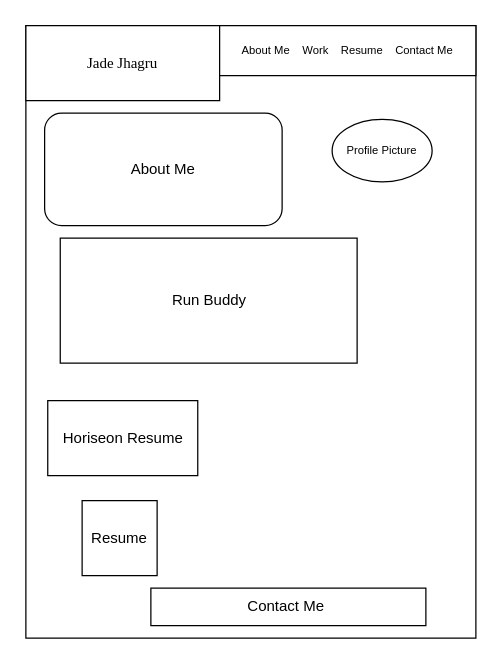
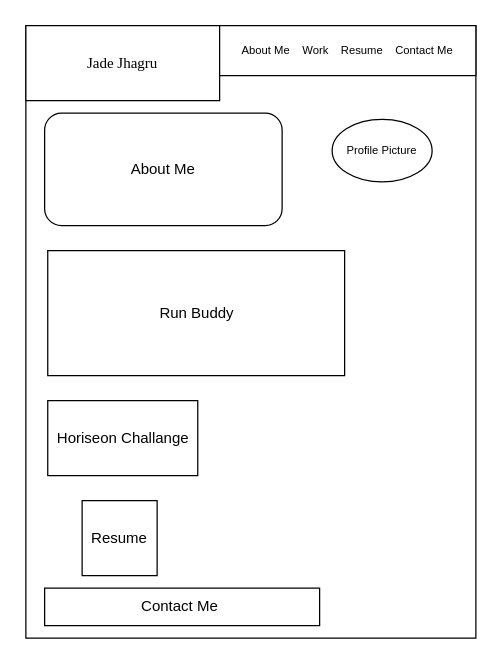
(208, 301) -> (196, 313)
(123, 438) -> (123, 438)
(288, 607) -> (182, 607)
